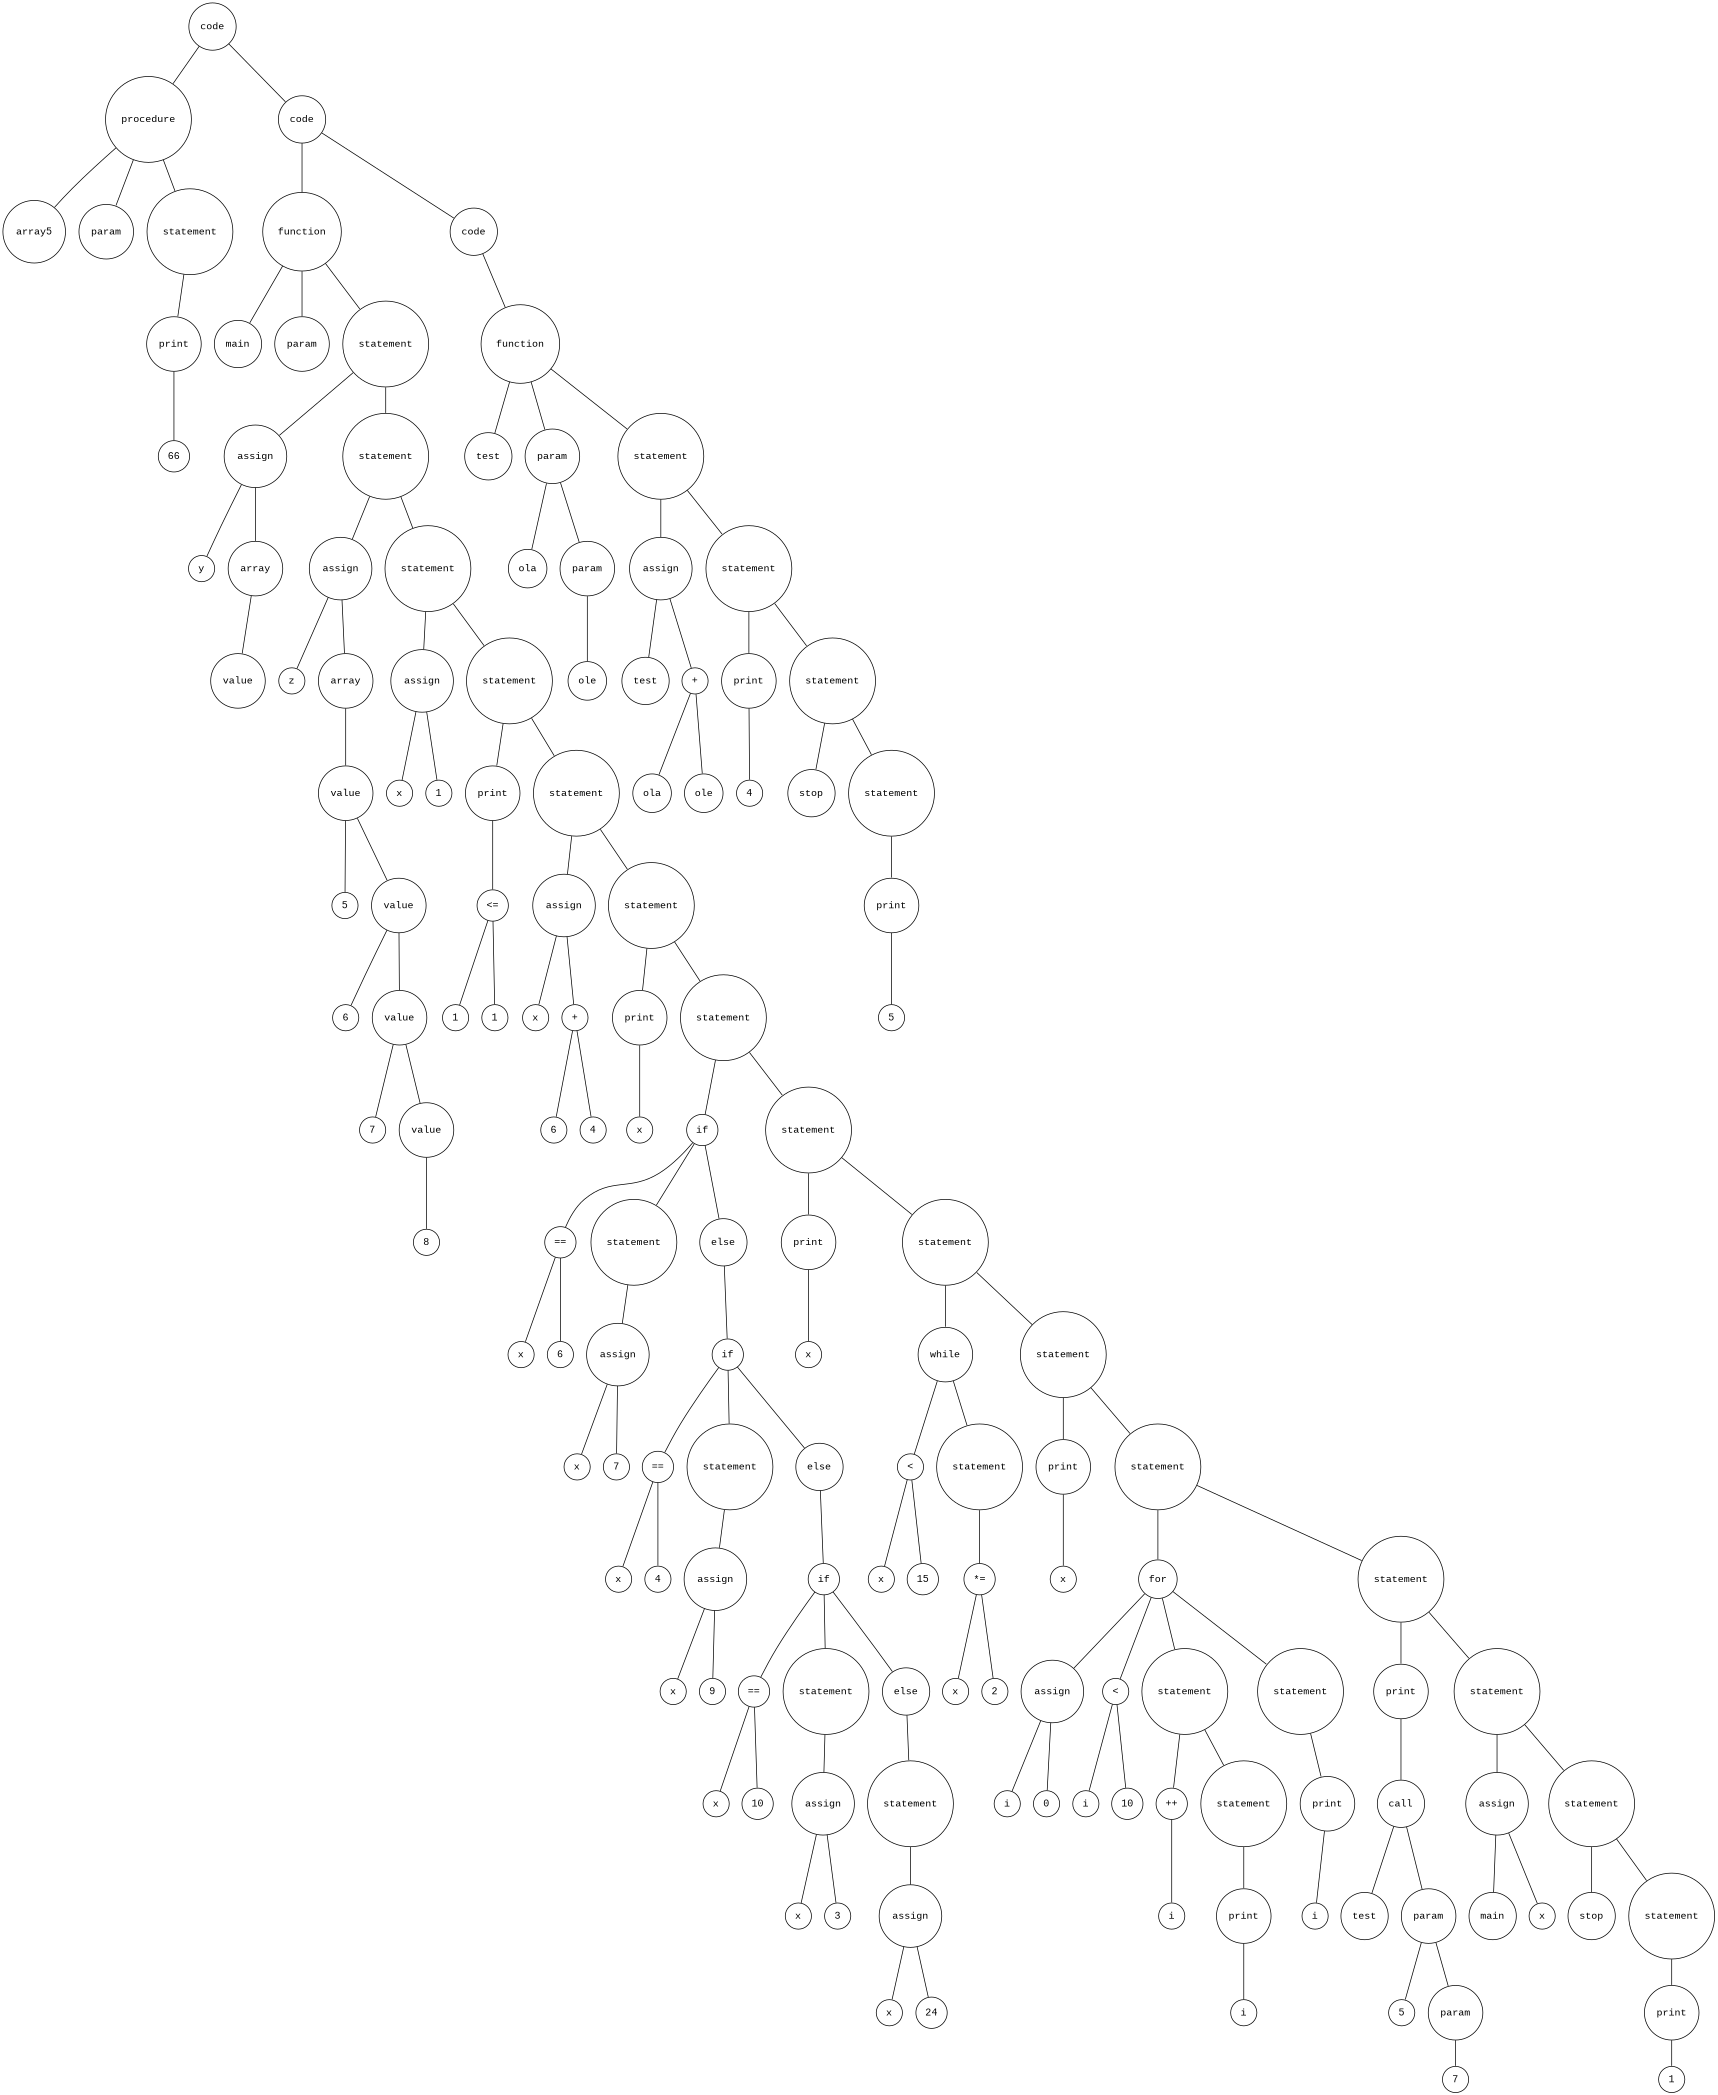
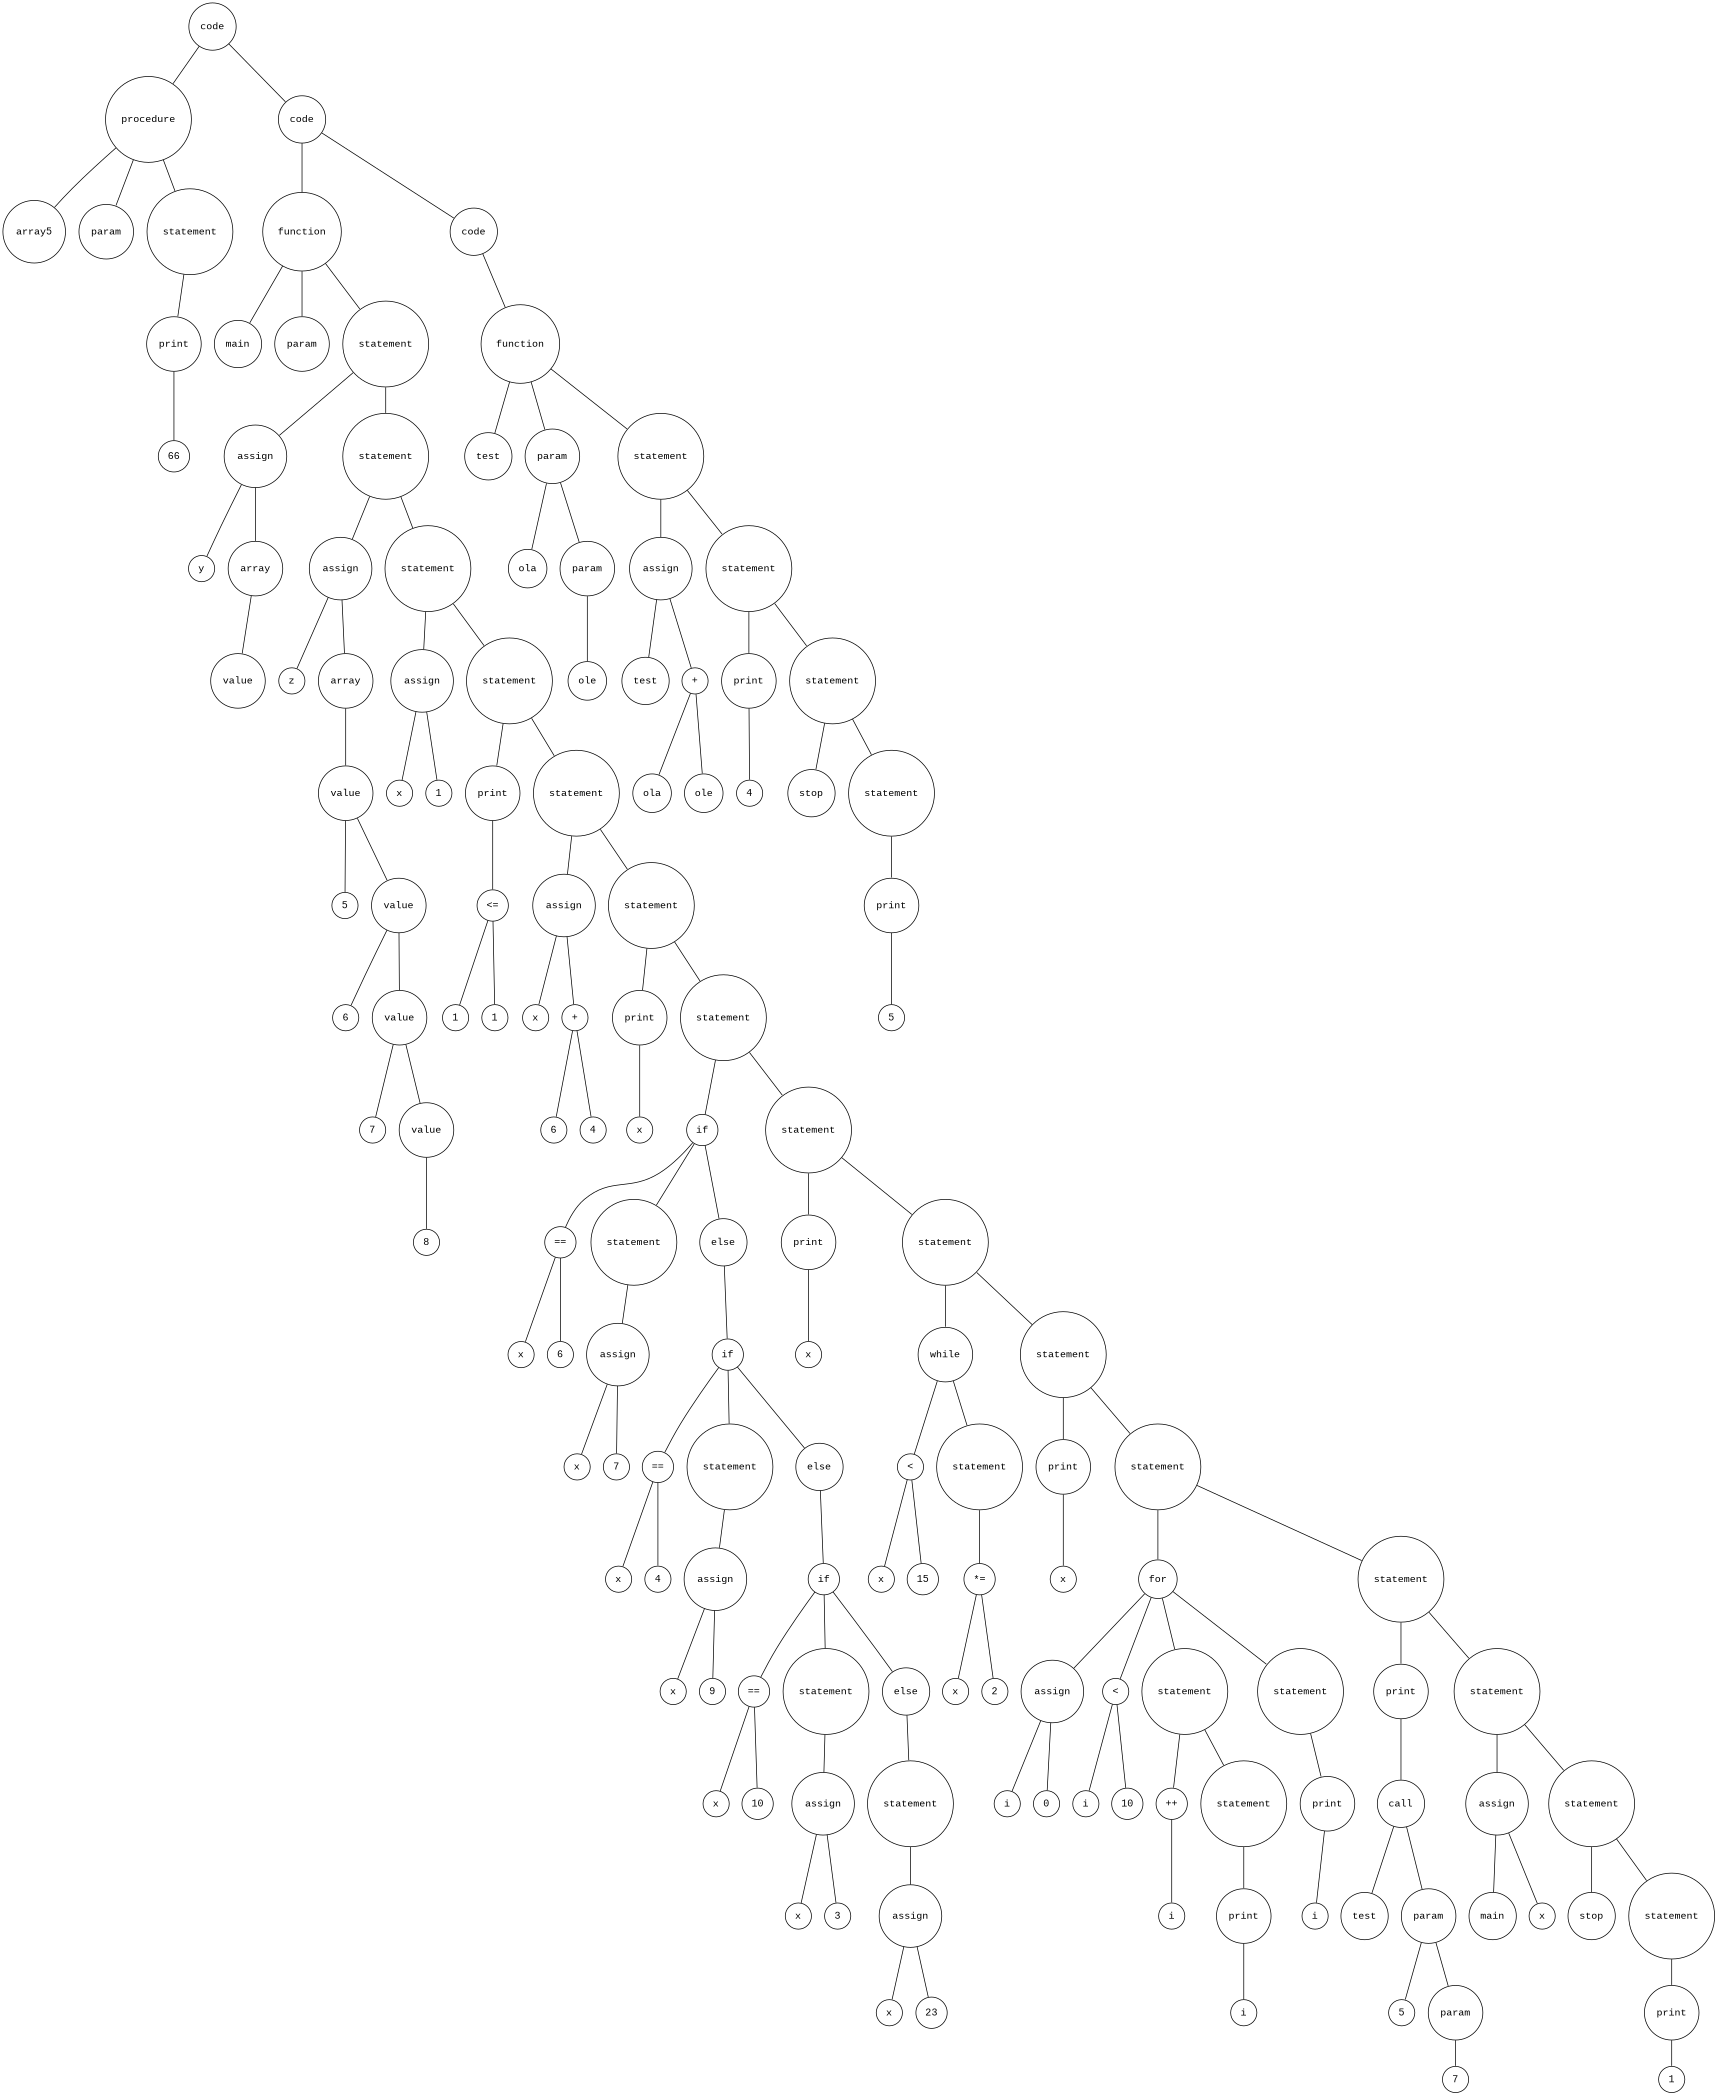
(932, 2013) -> (932, 2013)
